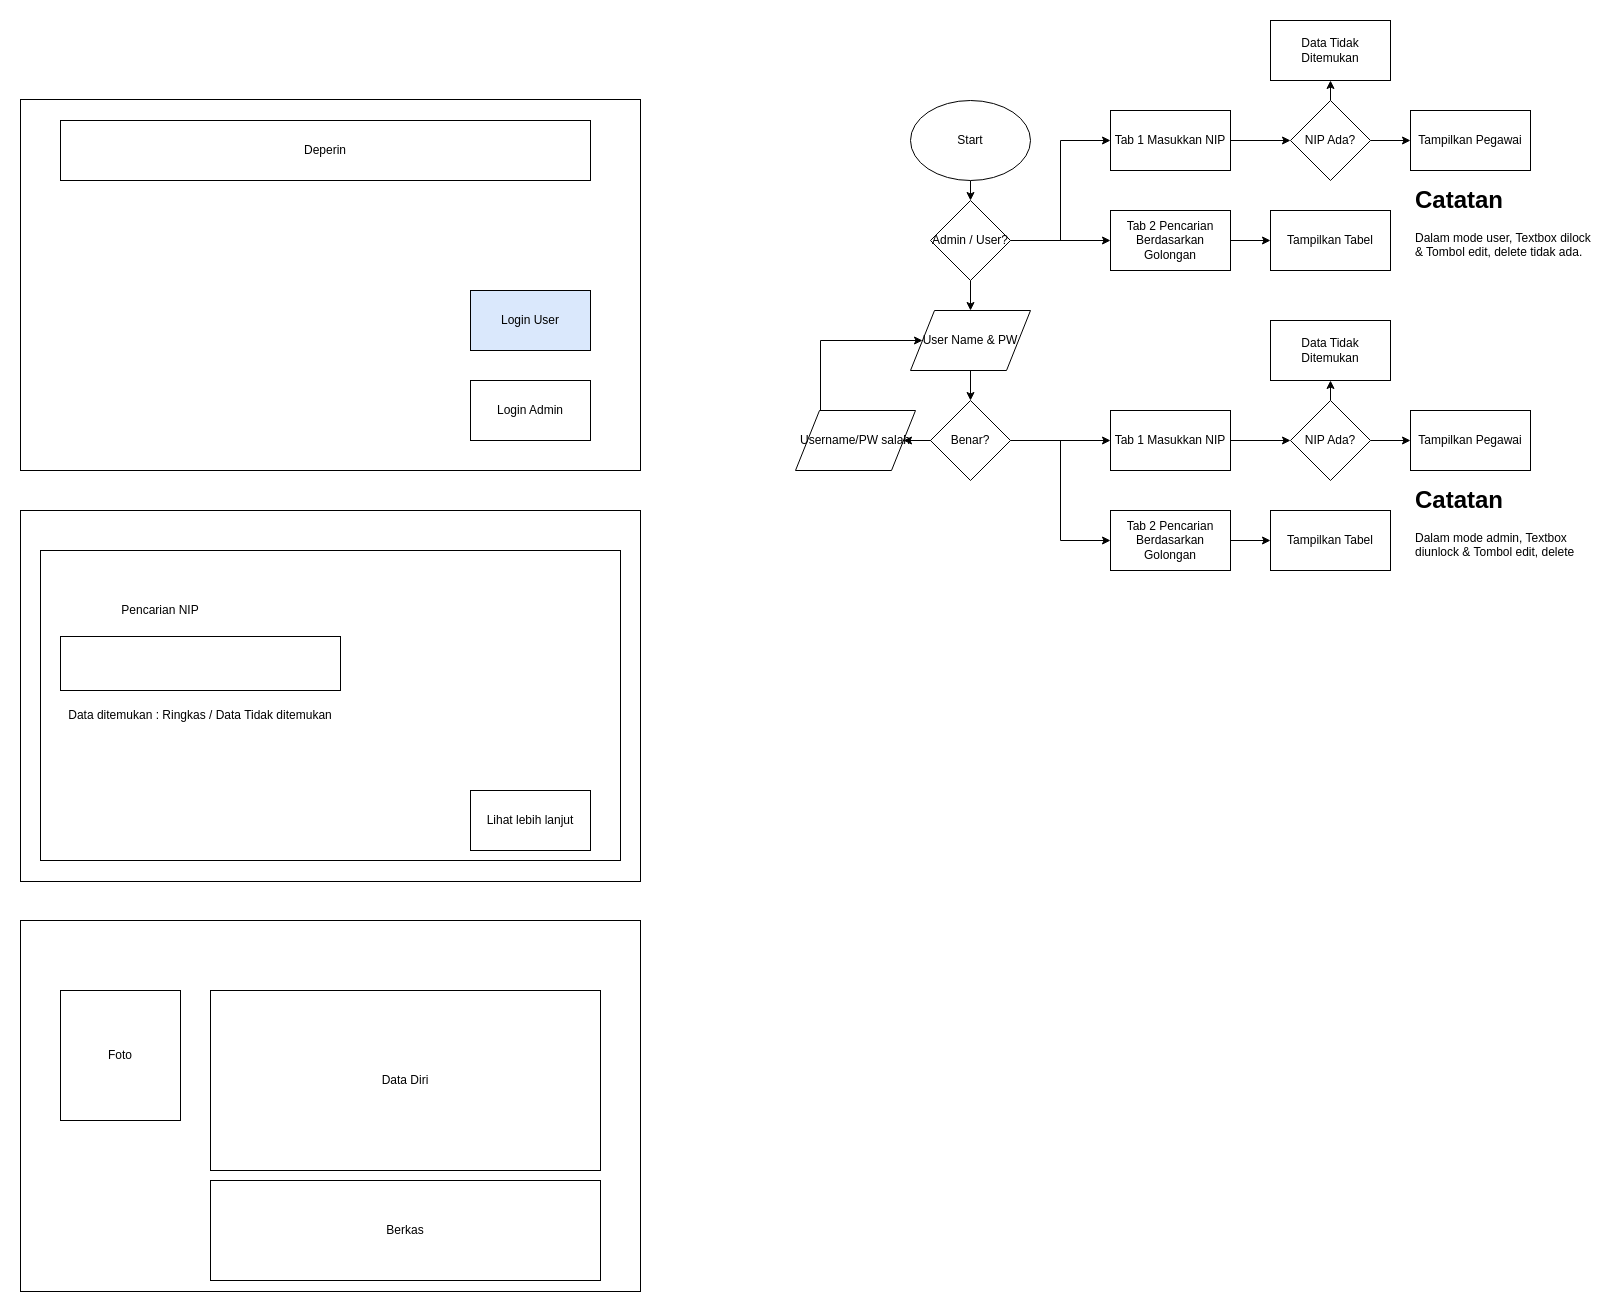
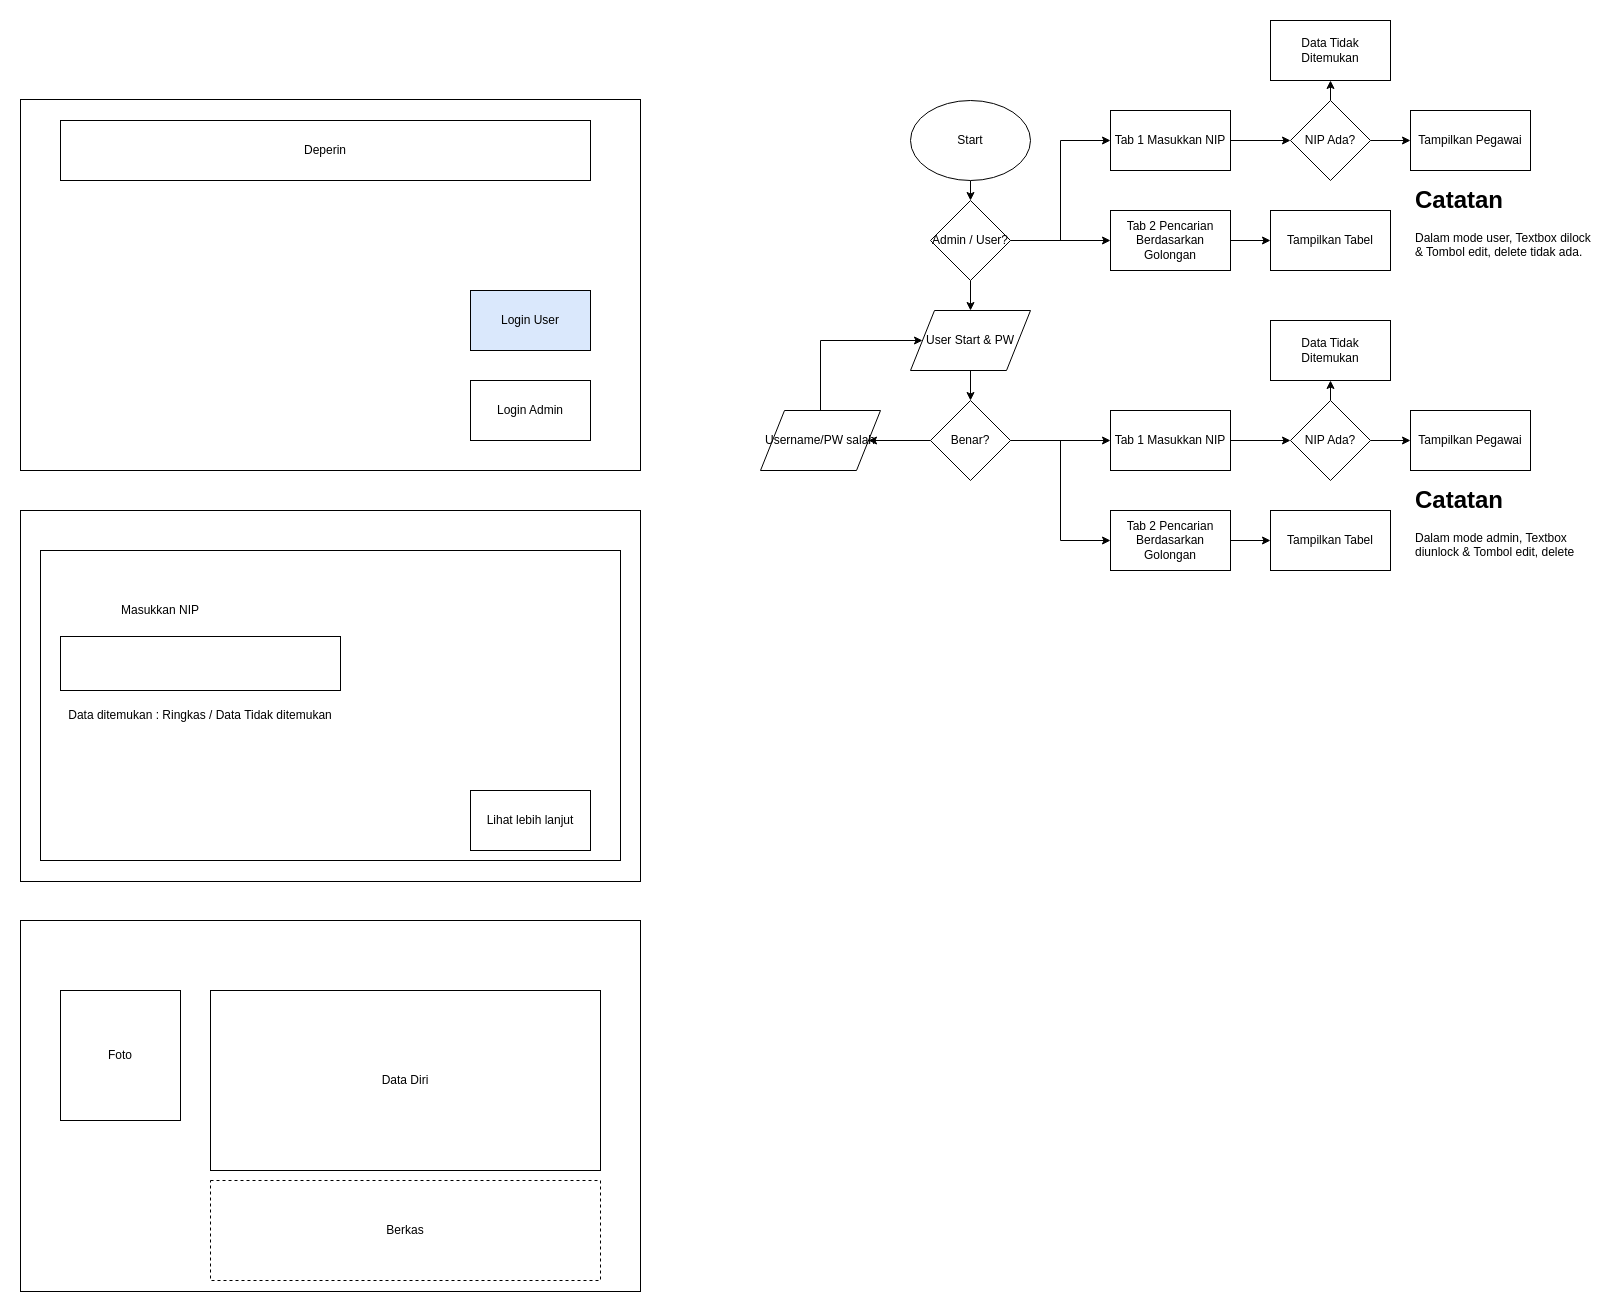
(971, 341) -> (971, 341)
(856, 441) -> (821, 441)
(161, 611) -> (161, 611)
(406, 1231) -> (406, 1231)
